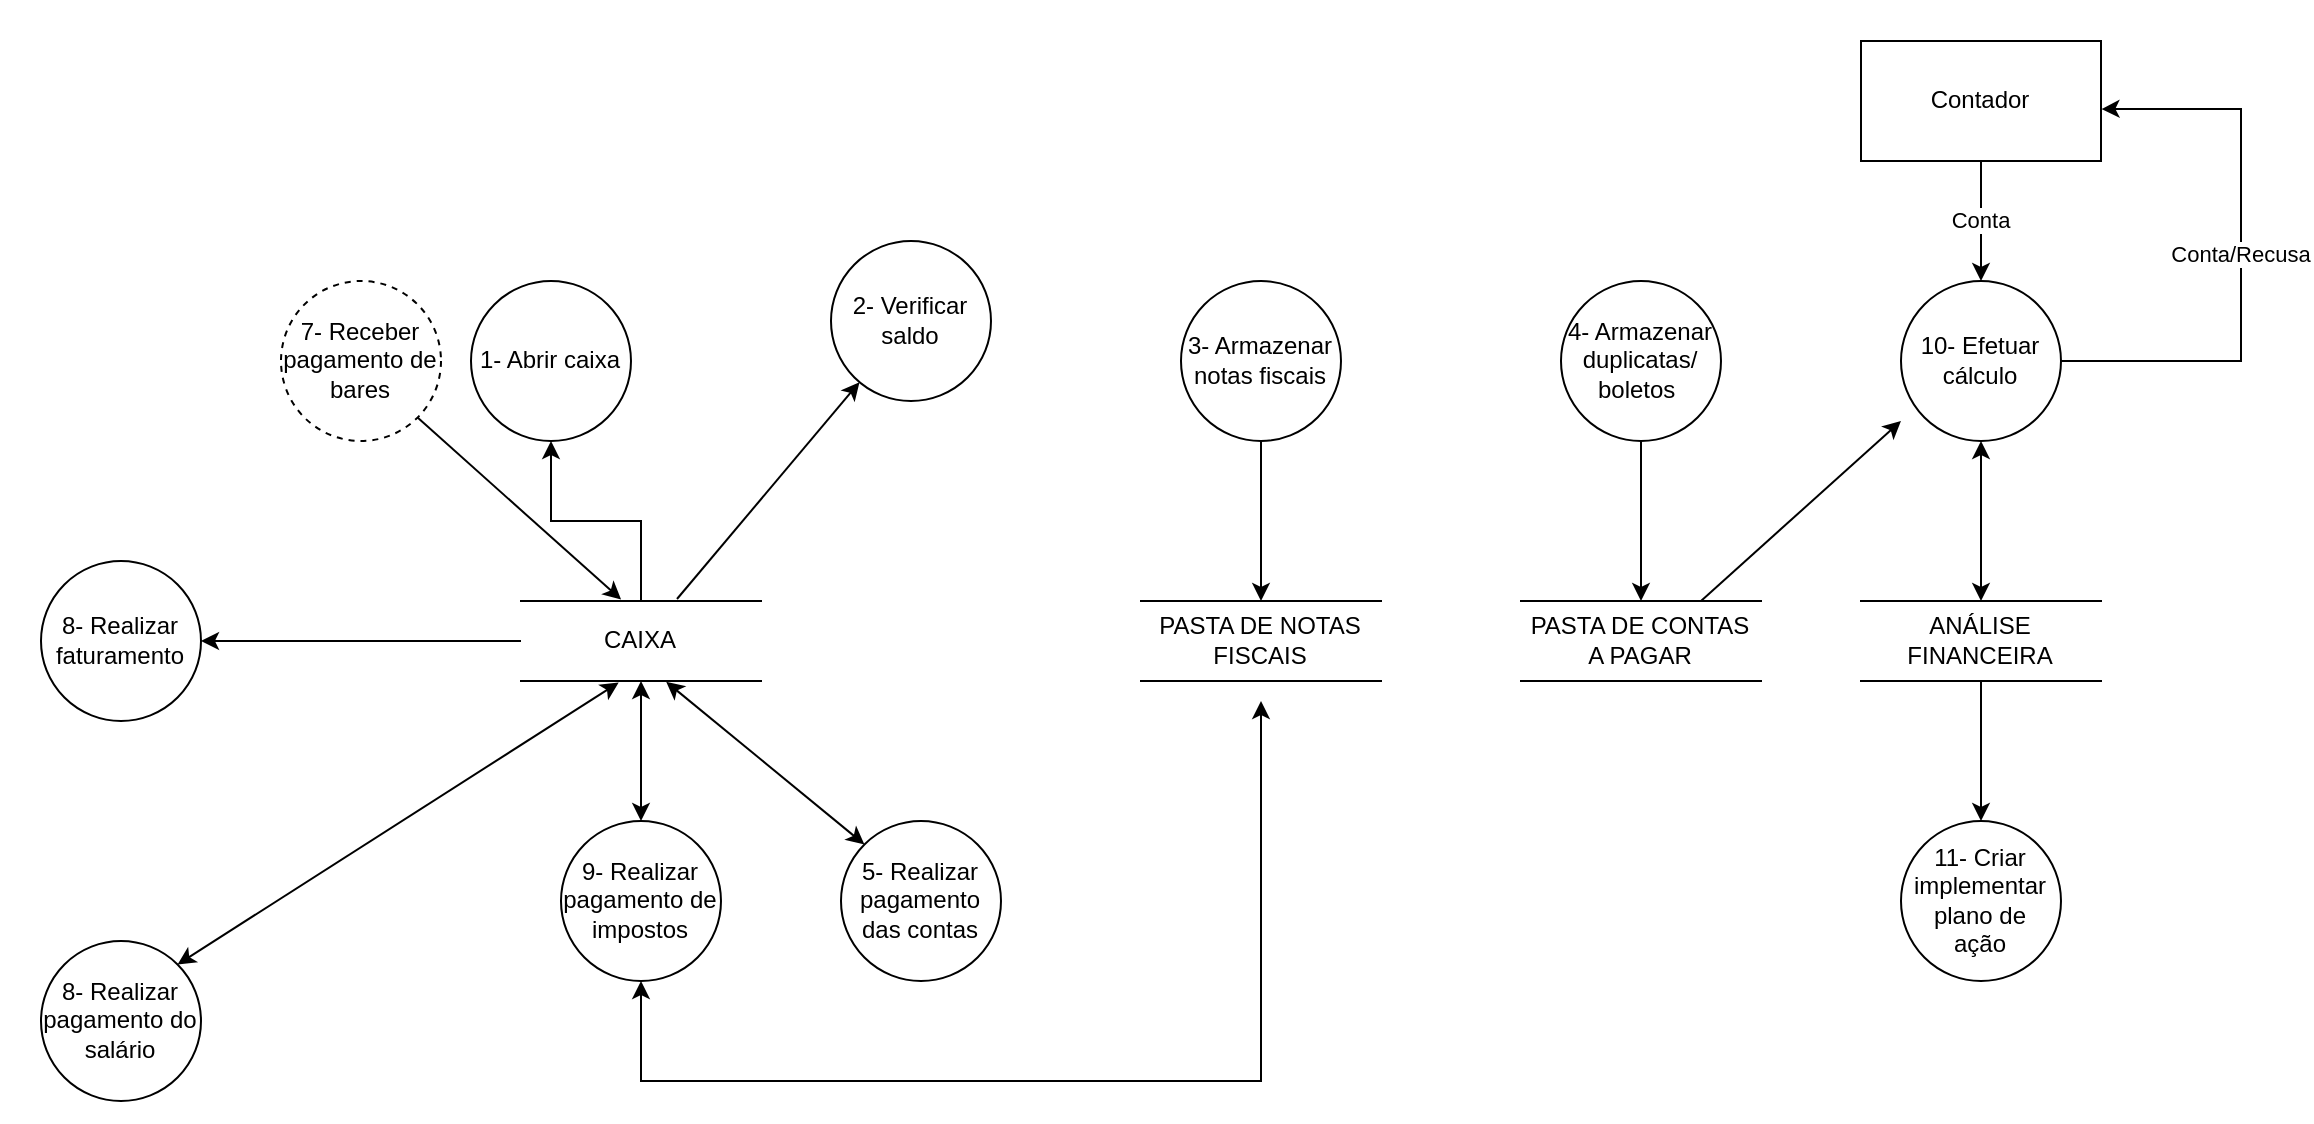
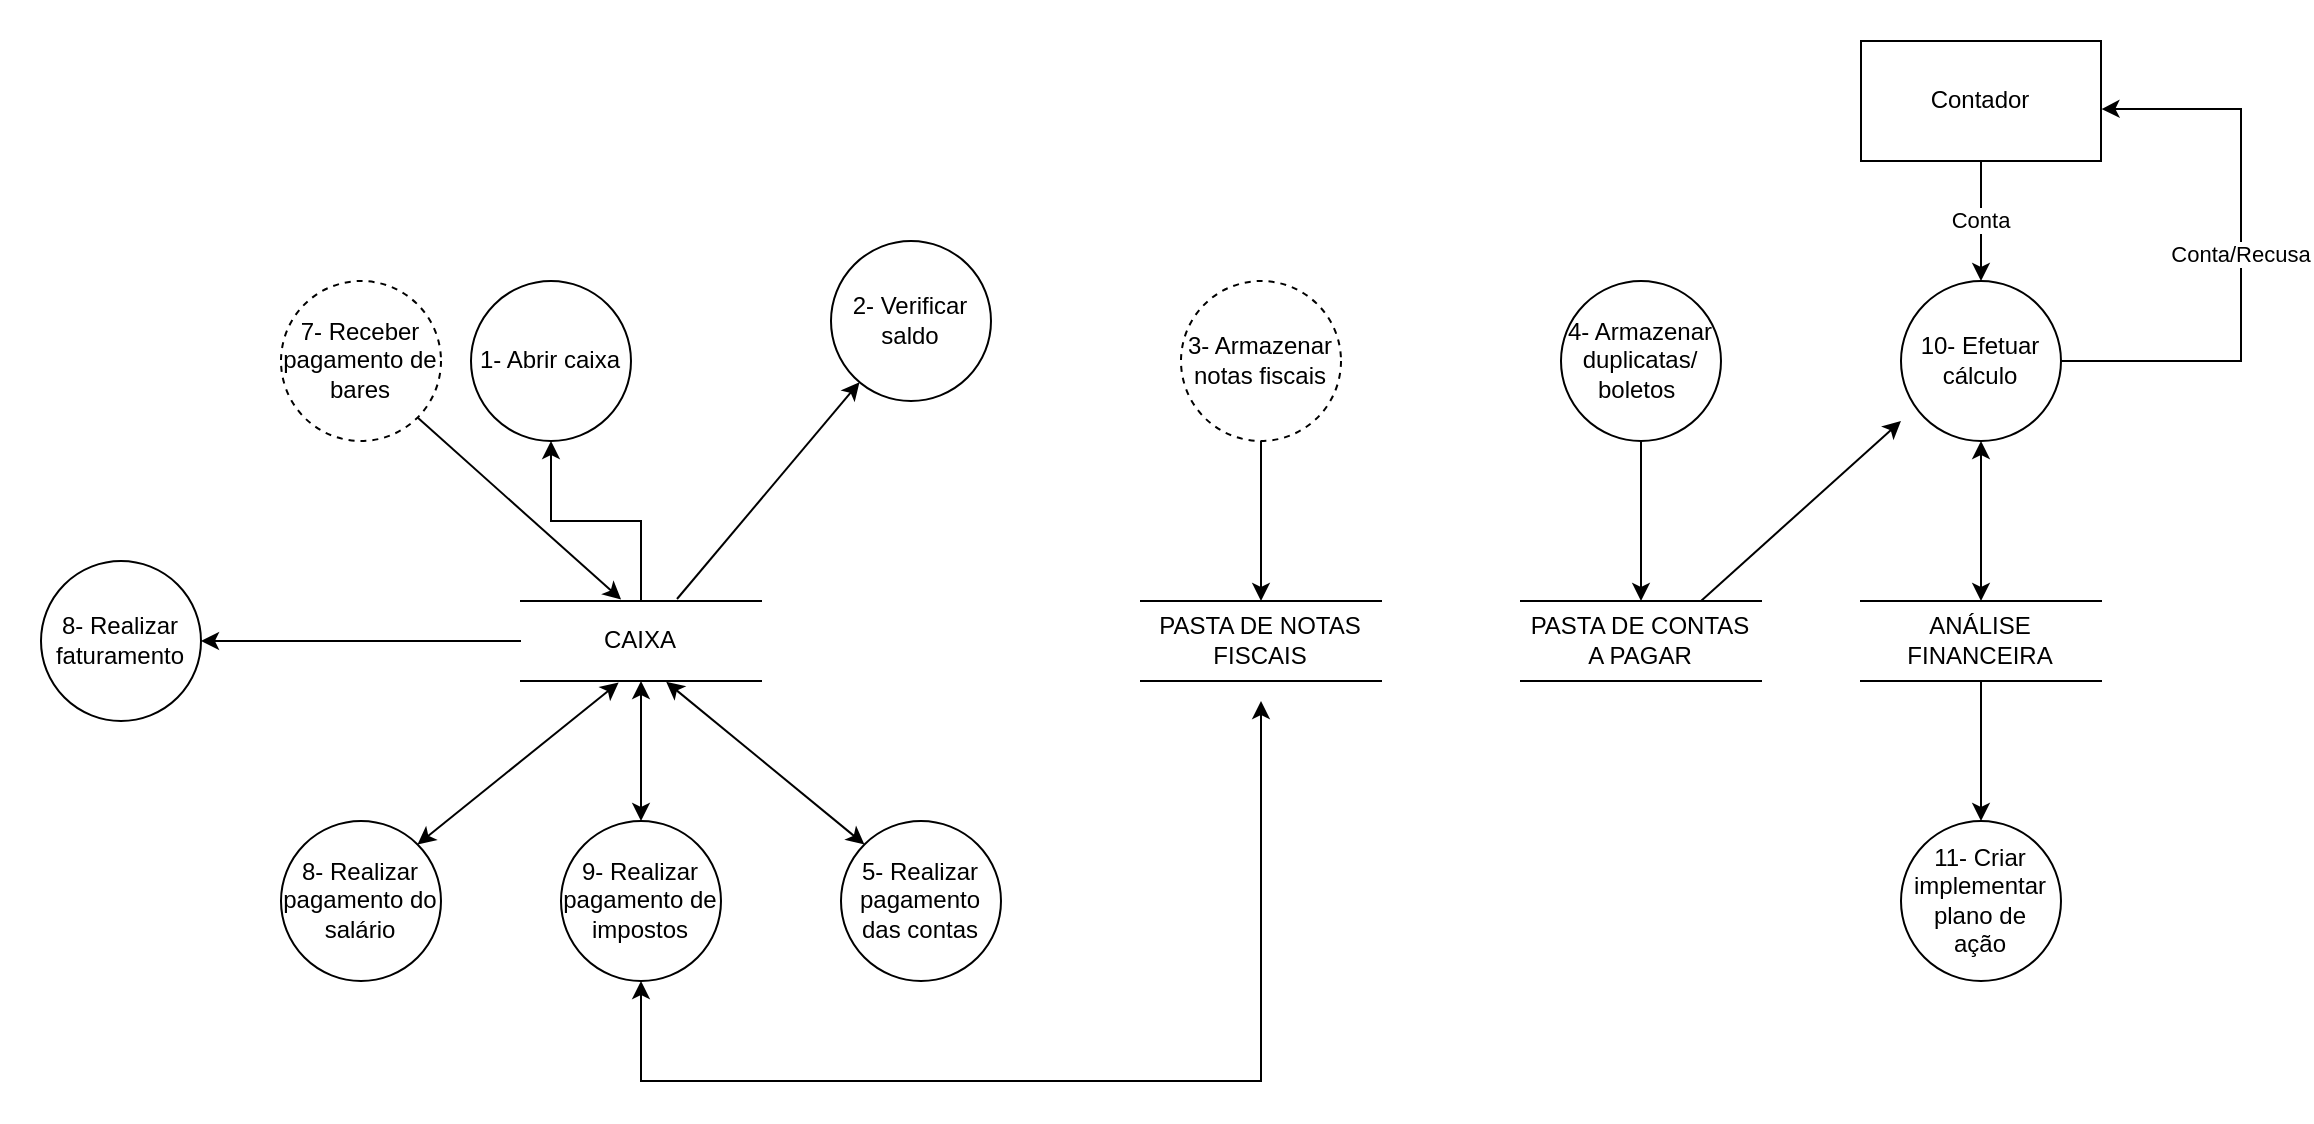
(1261, 361) -> (1261, 361)
(121, 1021) -> (361, 901)
